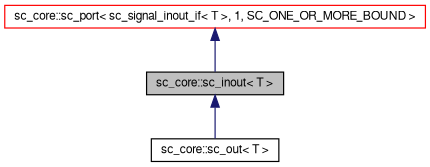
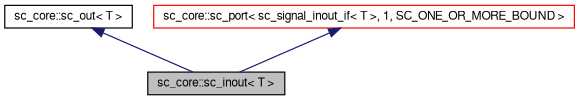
(215, 123) -> (148, 53)
